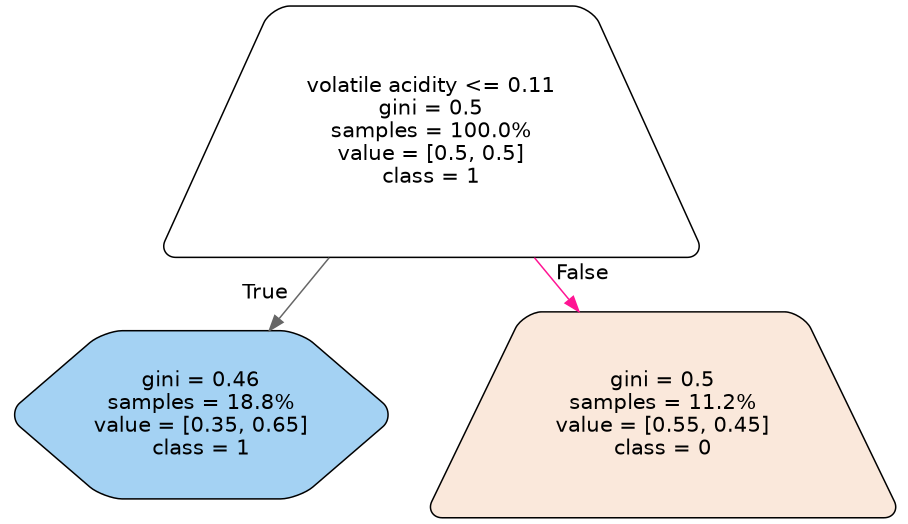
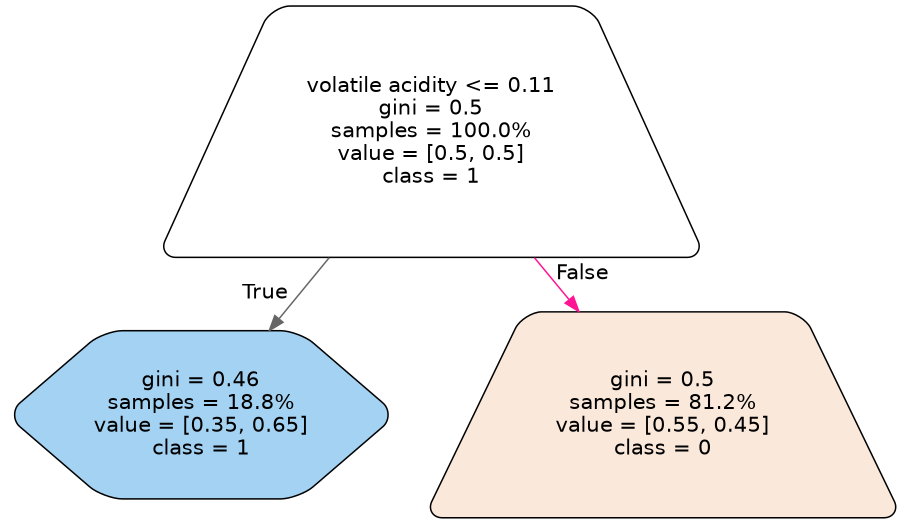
(663, 415) -> (663, 415)
